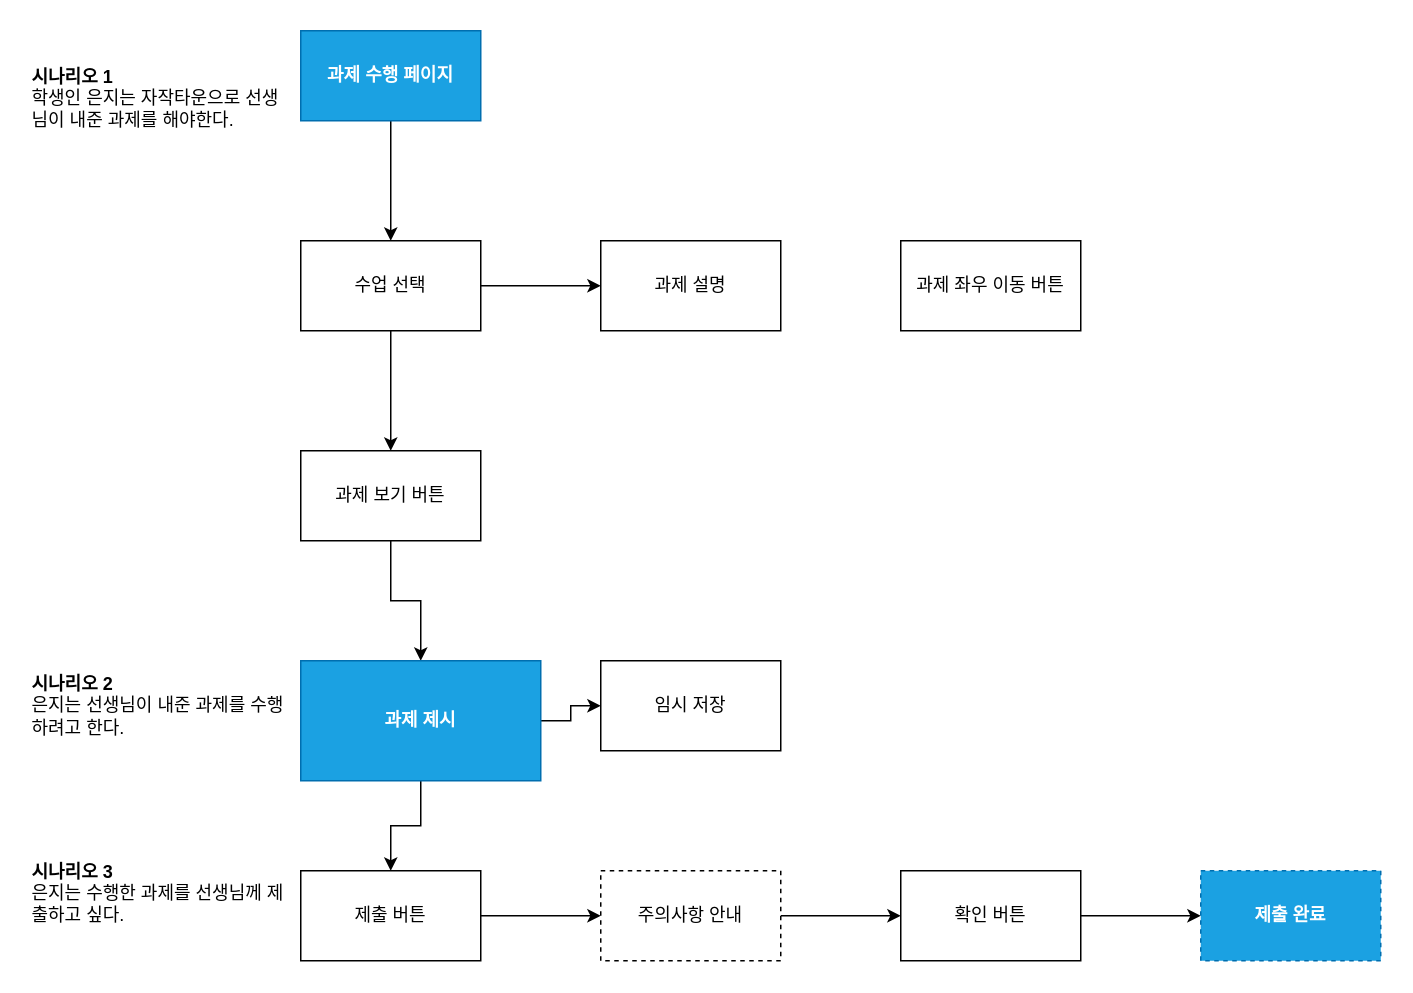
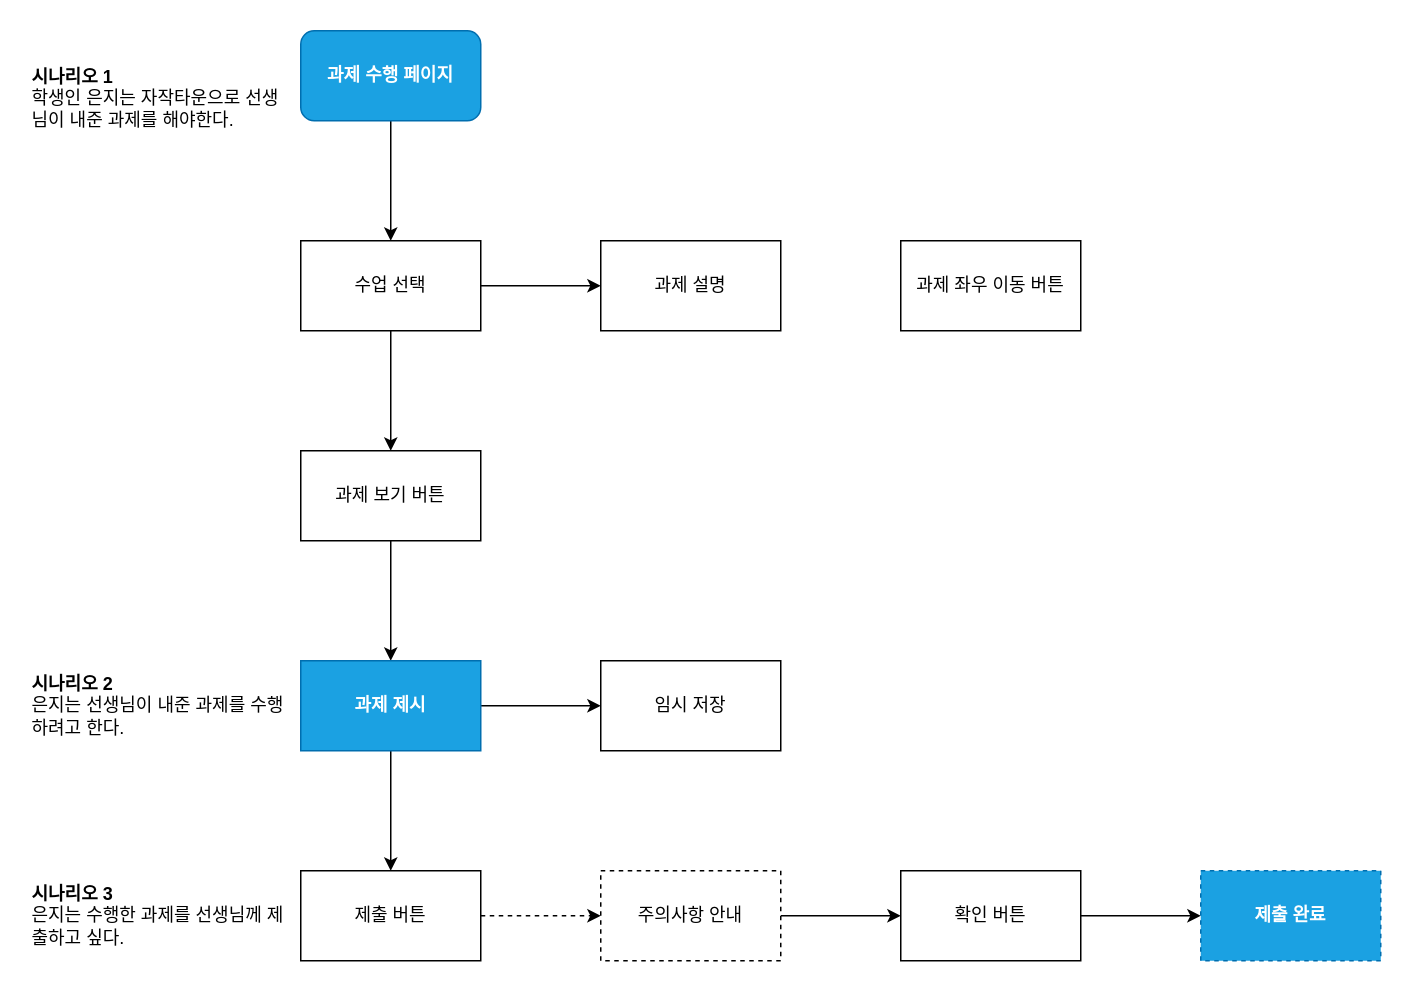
(391, 76) -> (391, 76)
(421, 721) -> (391, 706)
(158, 893) -> (158, 916)
(536, 916) -> (536, 916)
